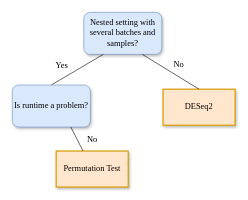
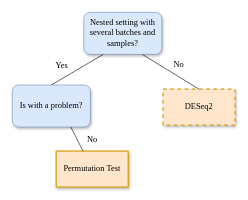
(51, 106) -> (51, 106)
(199, 107) -> (199, 107)
